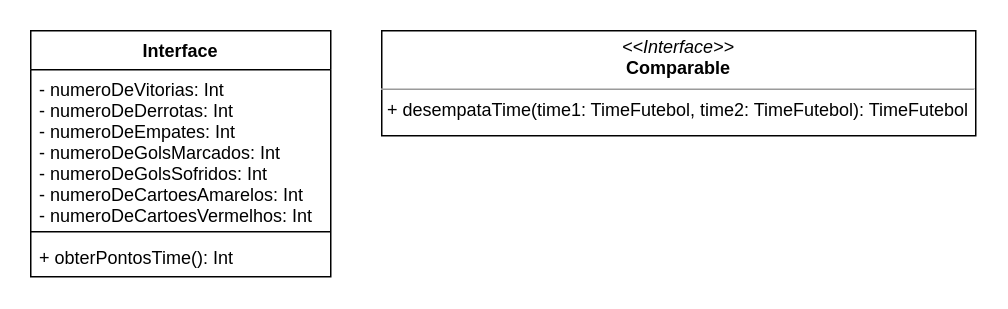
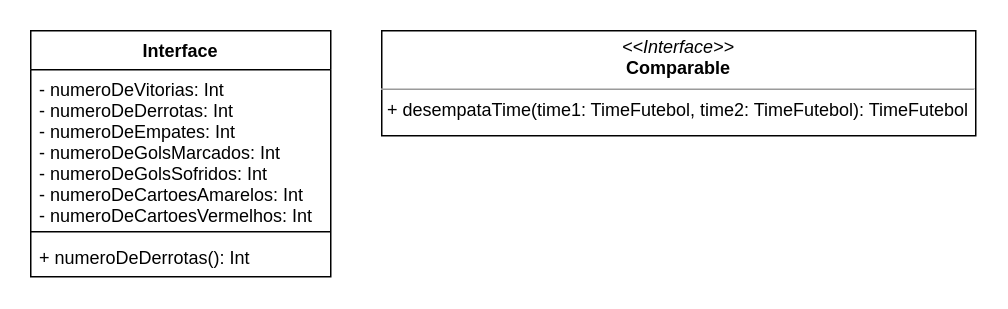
(151, 258) -> (158, 258)
